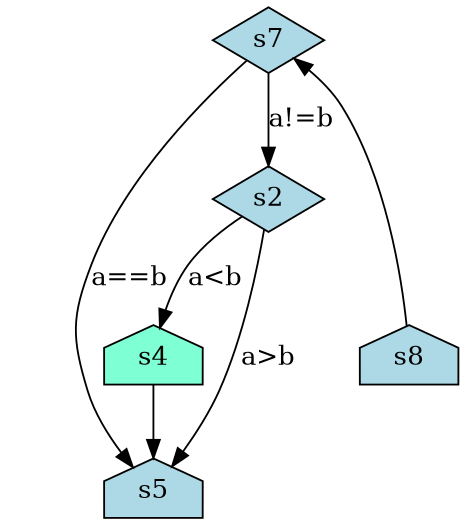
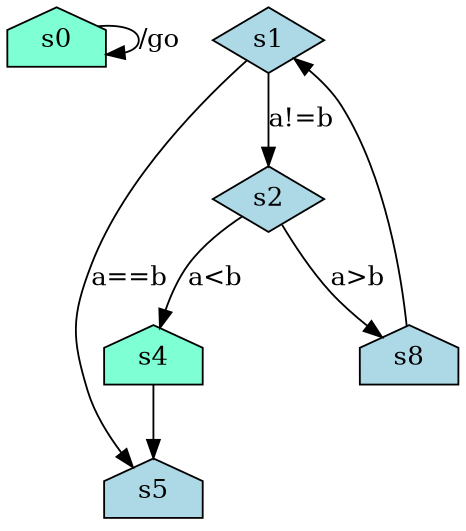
none -> (57, 40)
(268, 40) -> (268, 40)
(236, 345) -> (320, 279)
